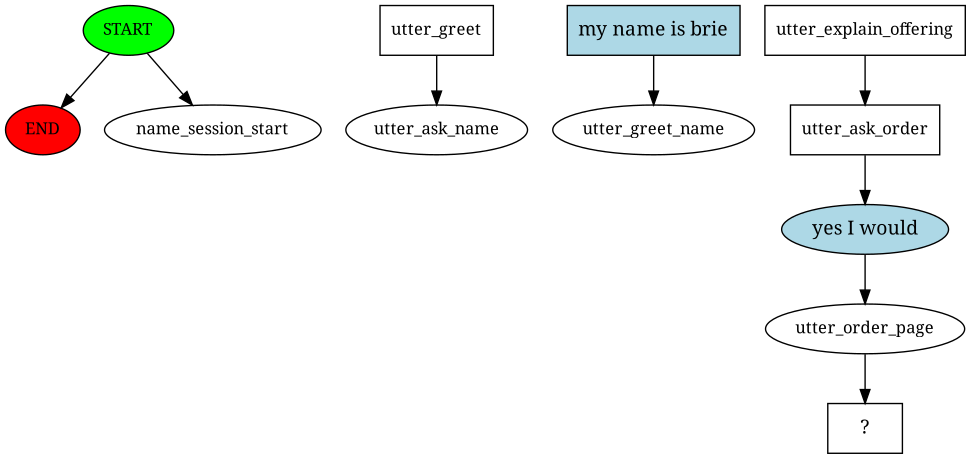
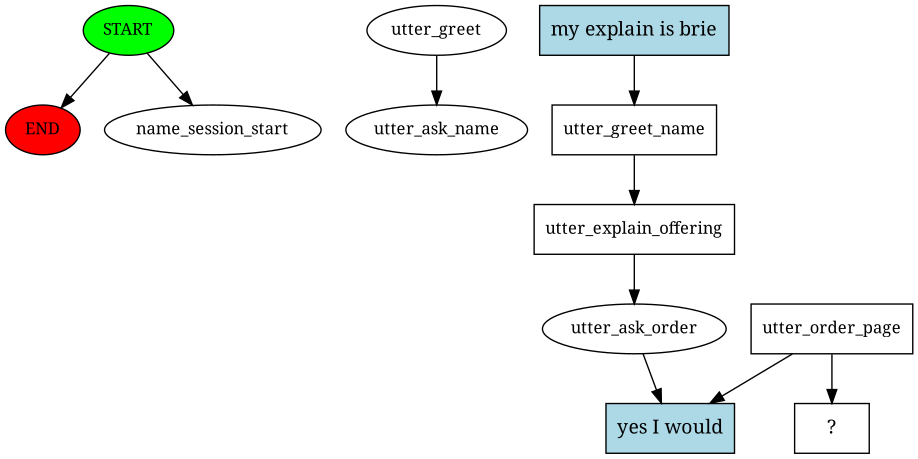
(437, 30) -> (437, 30)
(654, 30) -> (634, 30)
(654, 130) -> (634, 130)
(865, 130) -> (634, 329)
none -> (634, 173)
(865, 229) -> (670, 428)
(865, 272) -> (757, 375)
(865, 329) -> (832, 329)
